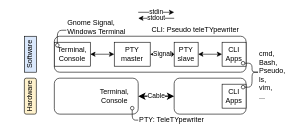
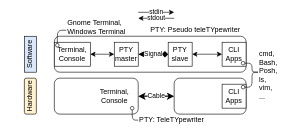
(96, 27) -> (96, 27)
(196, 30) -> (196, 30)
(132, 54) -> (126, 54)
(186, 54) -> (180, 54)
(273, 75) -> (269, 75)
